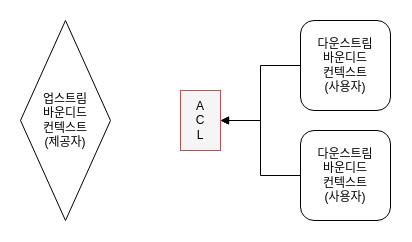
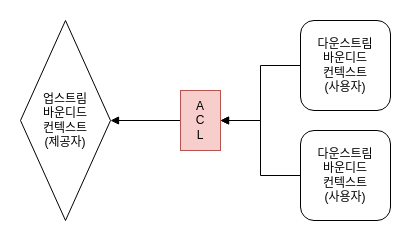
none -> (150, 121)
(201, 121) -> (201, 121)
